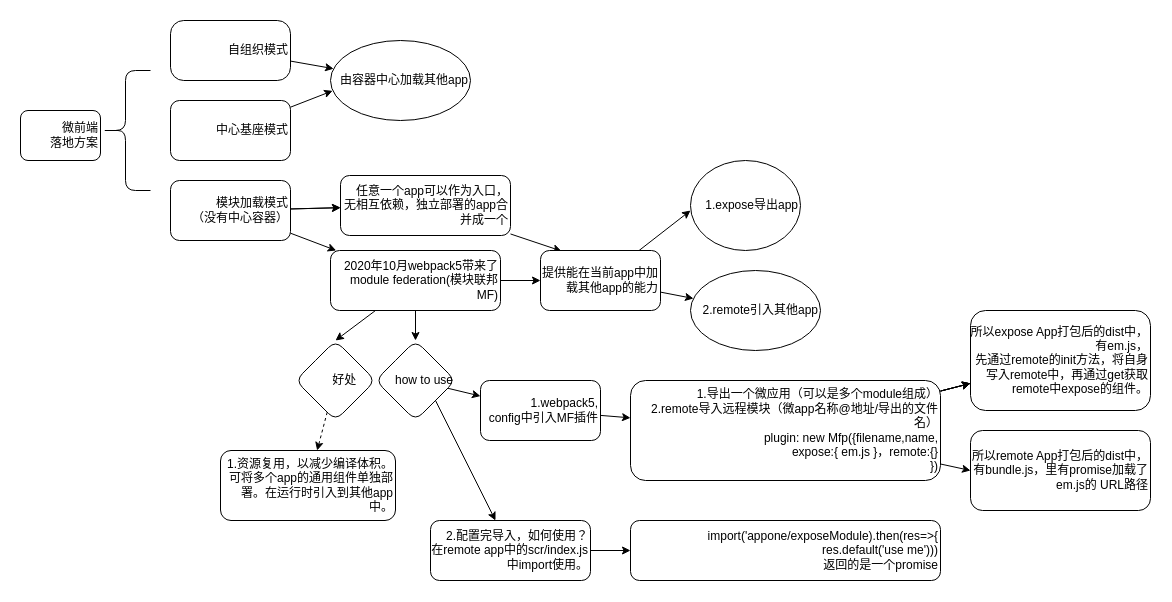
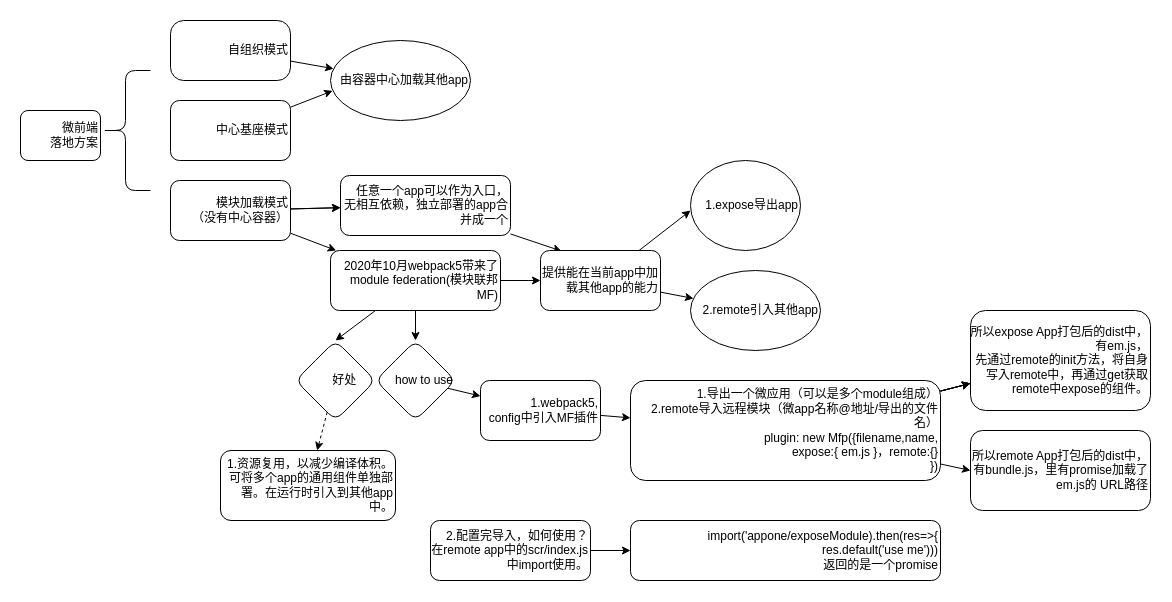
(464, 457) -> none
